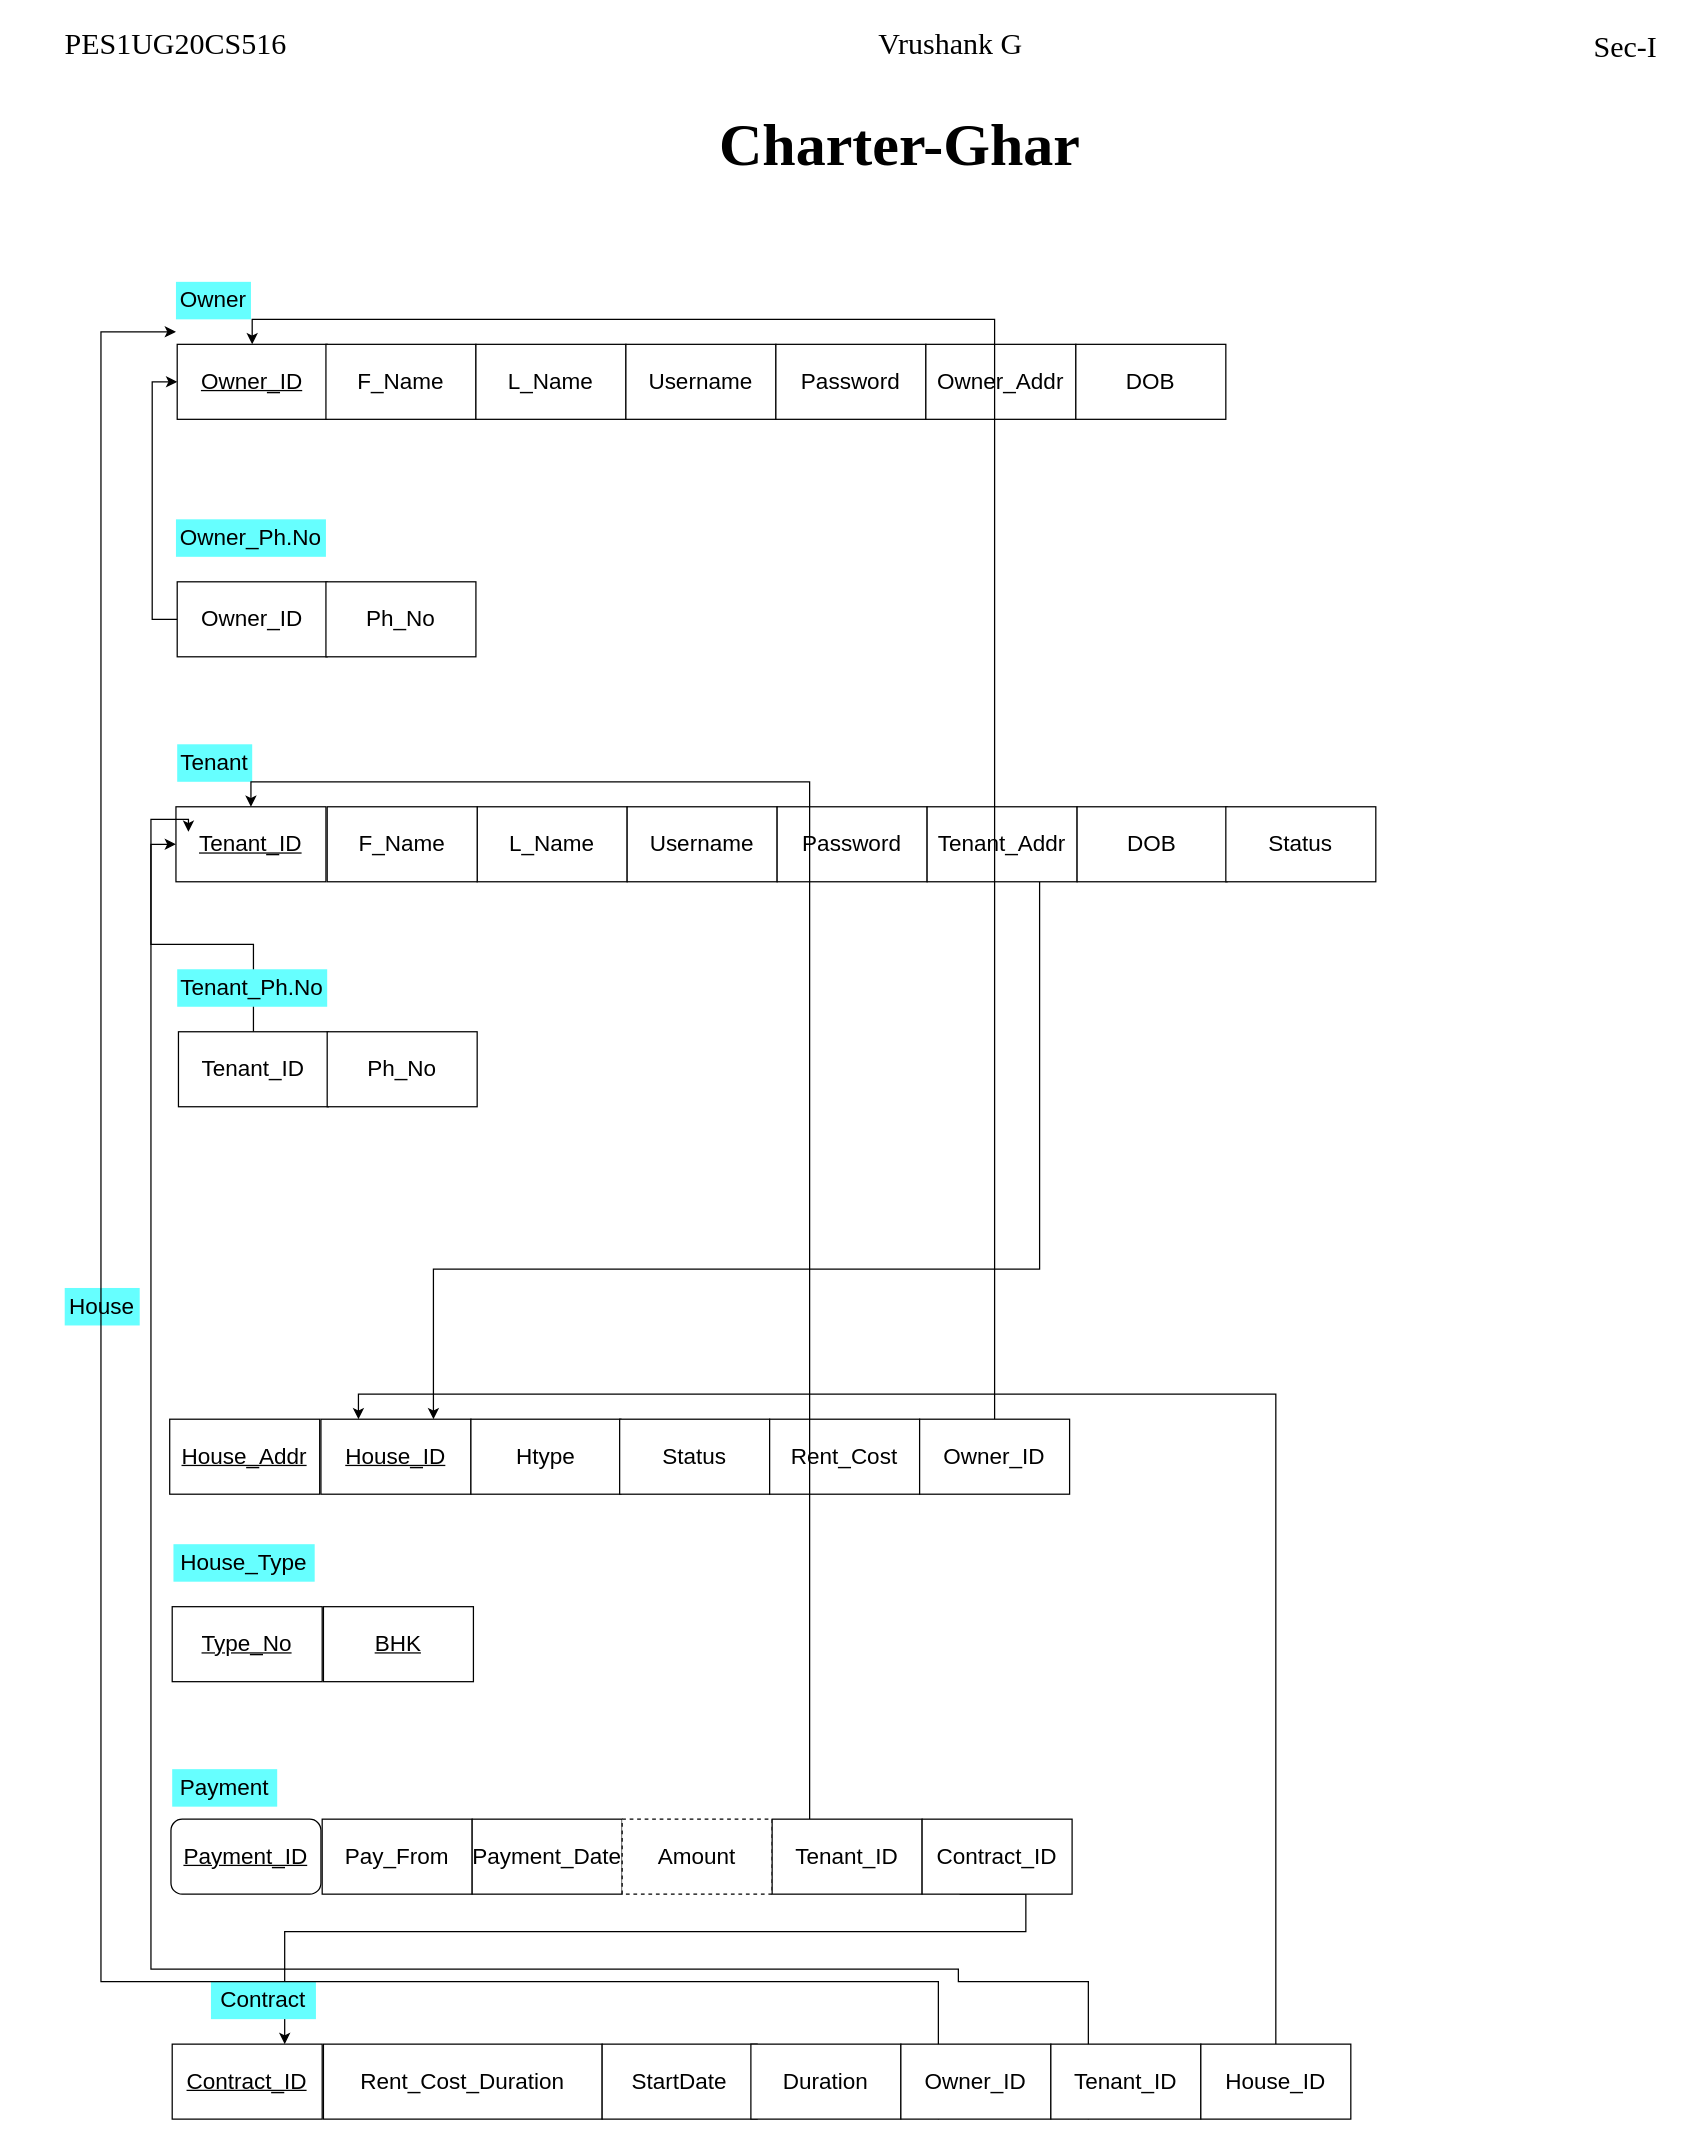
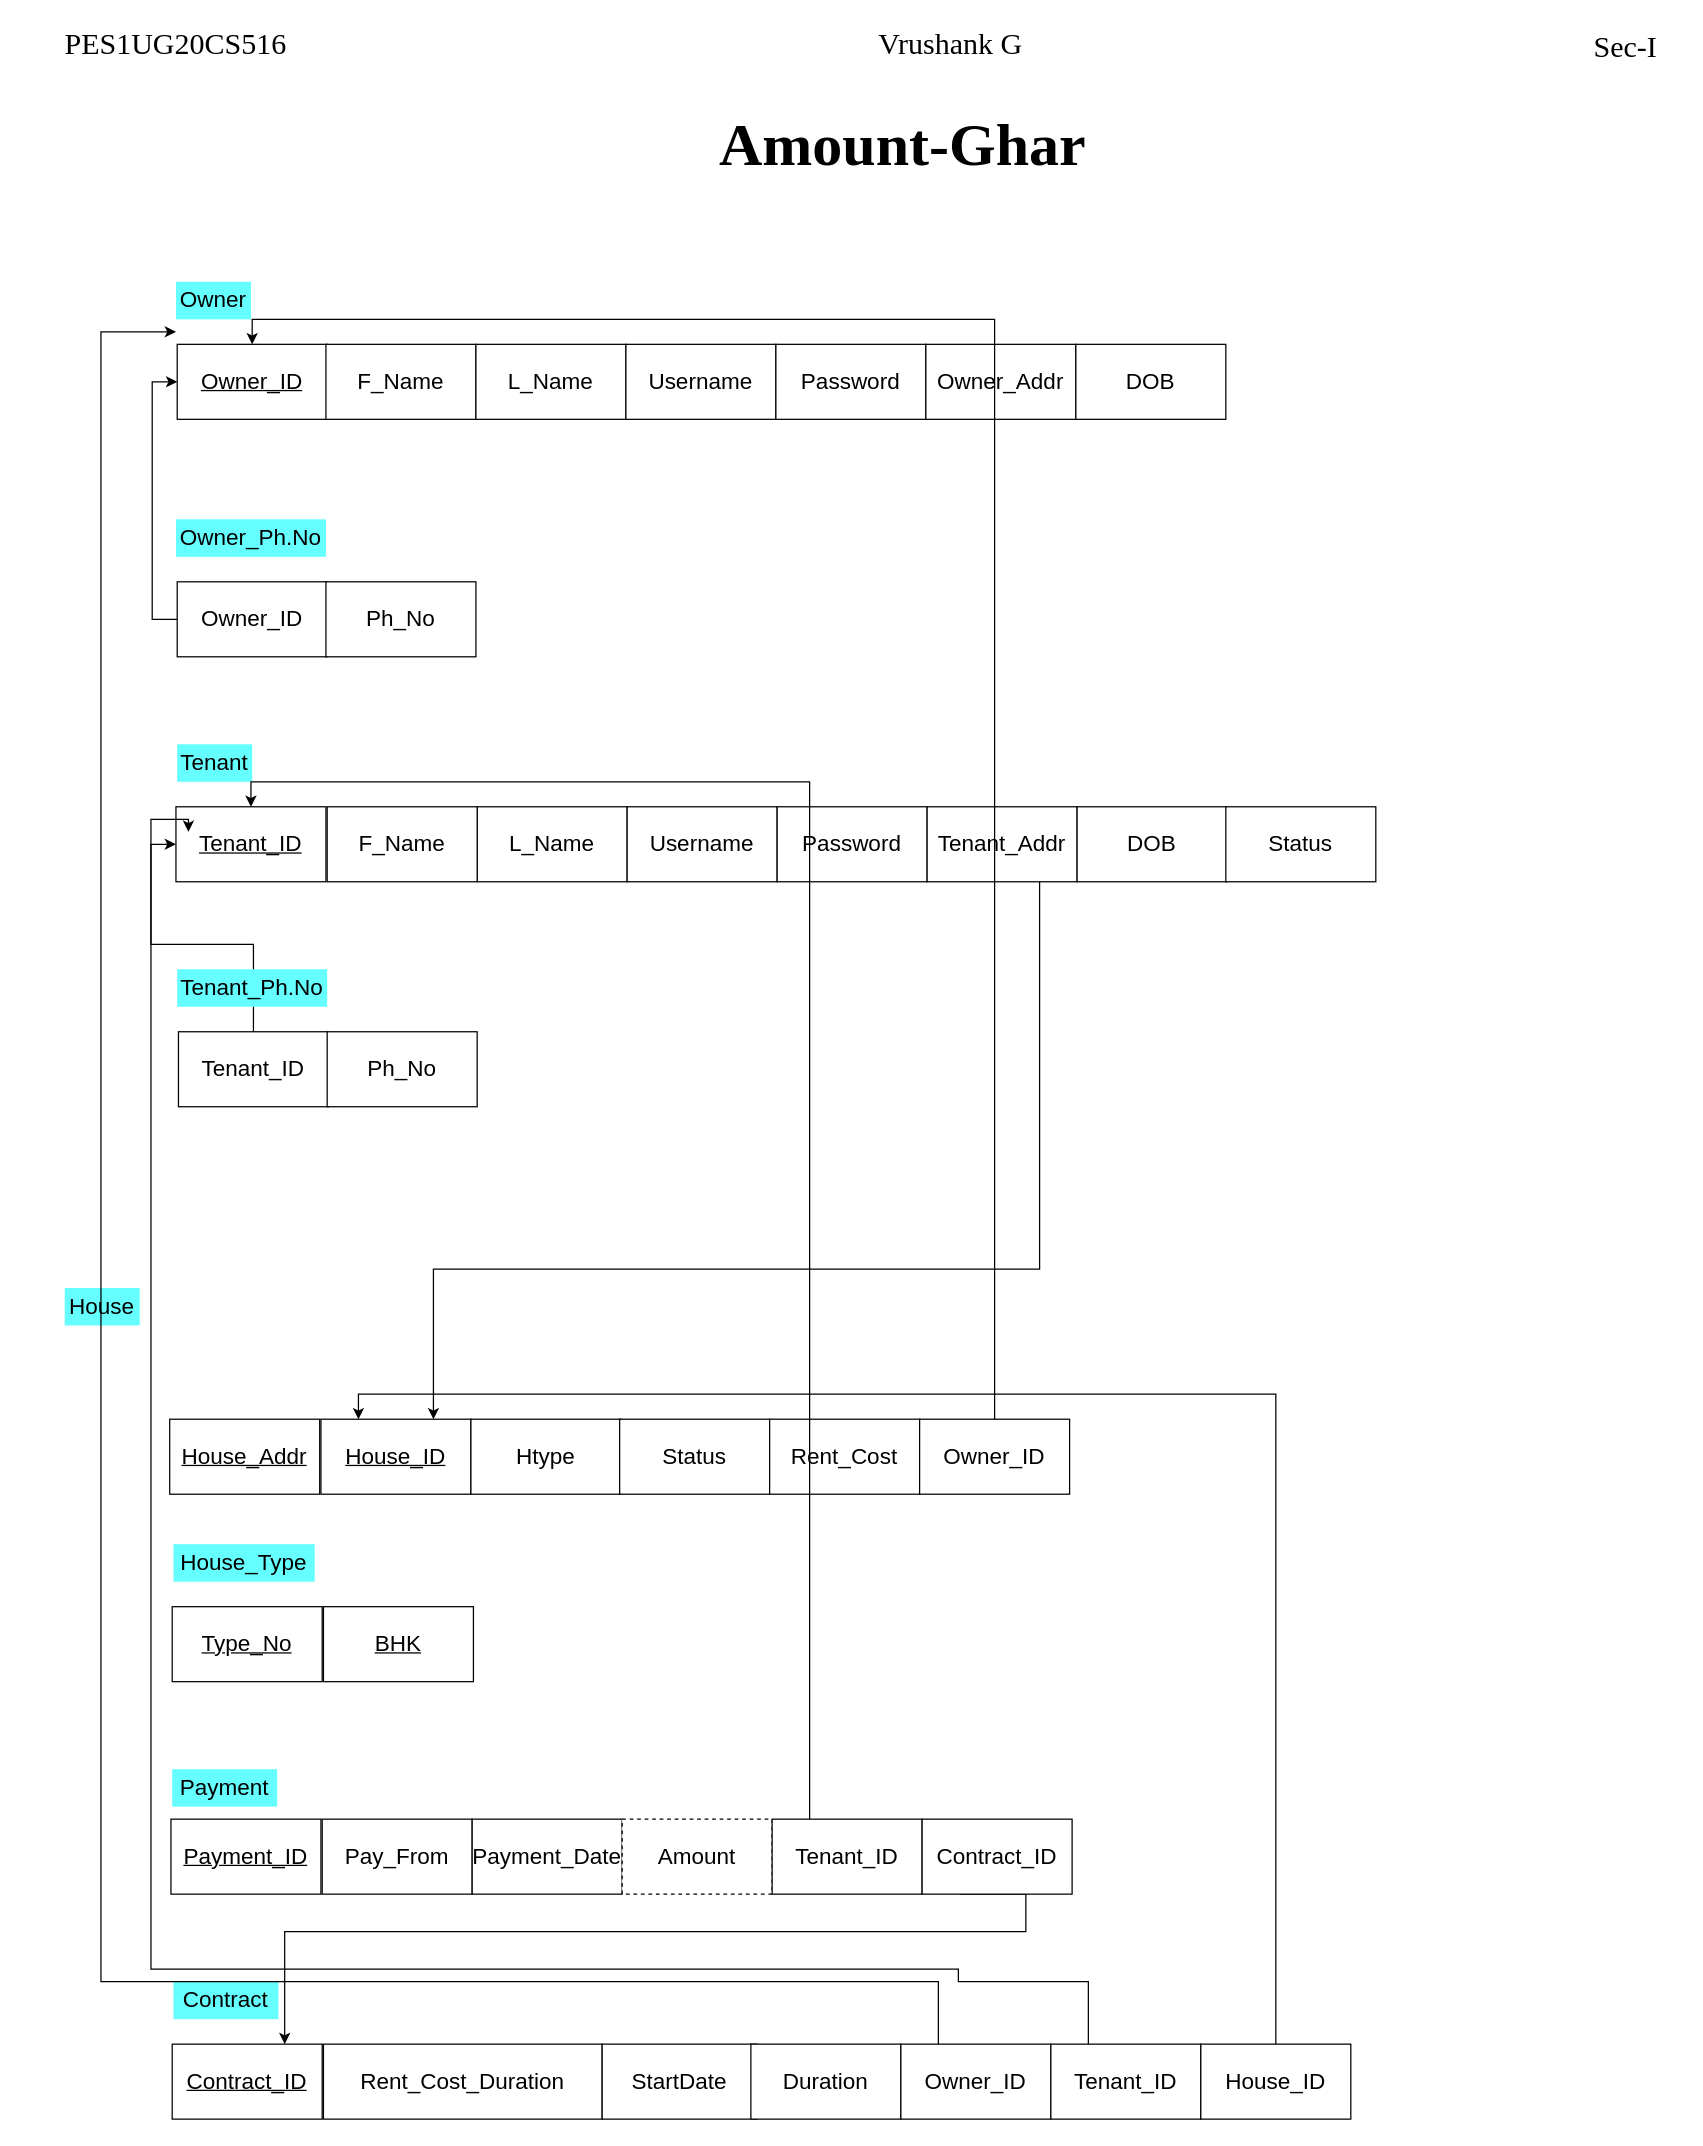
(820, 87) -> (812, 87)
(246, 1857) -> (246, 1857)
(263, 2001) -> (226, 2001)
